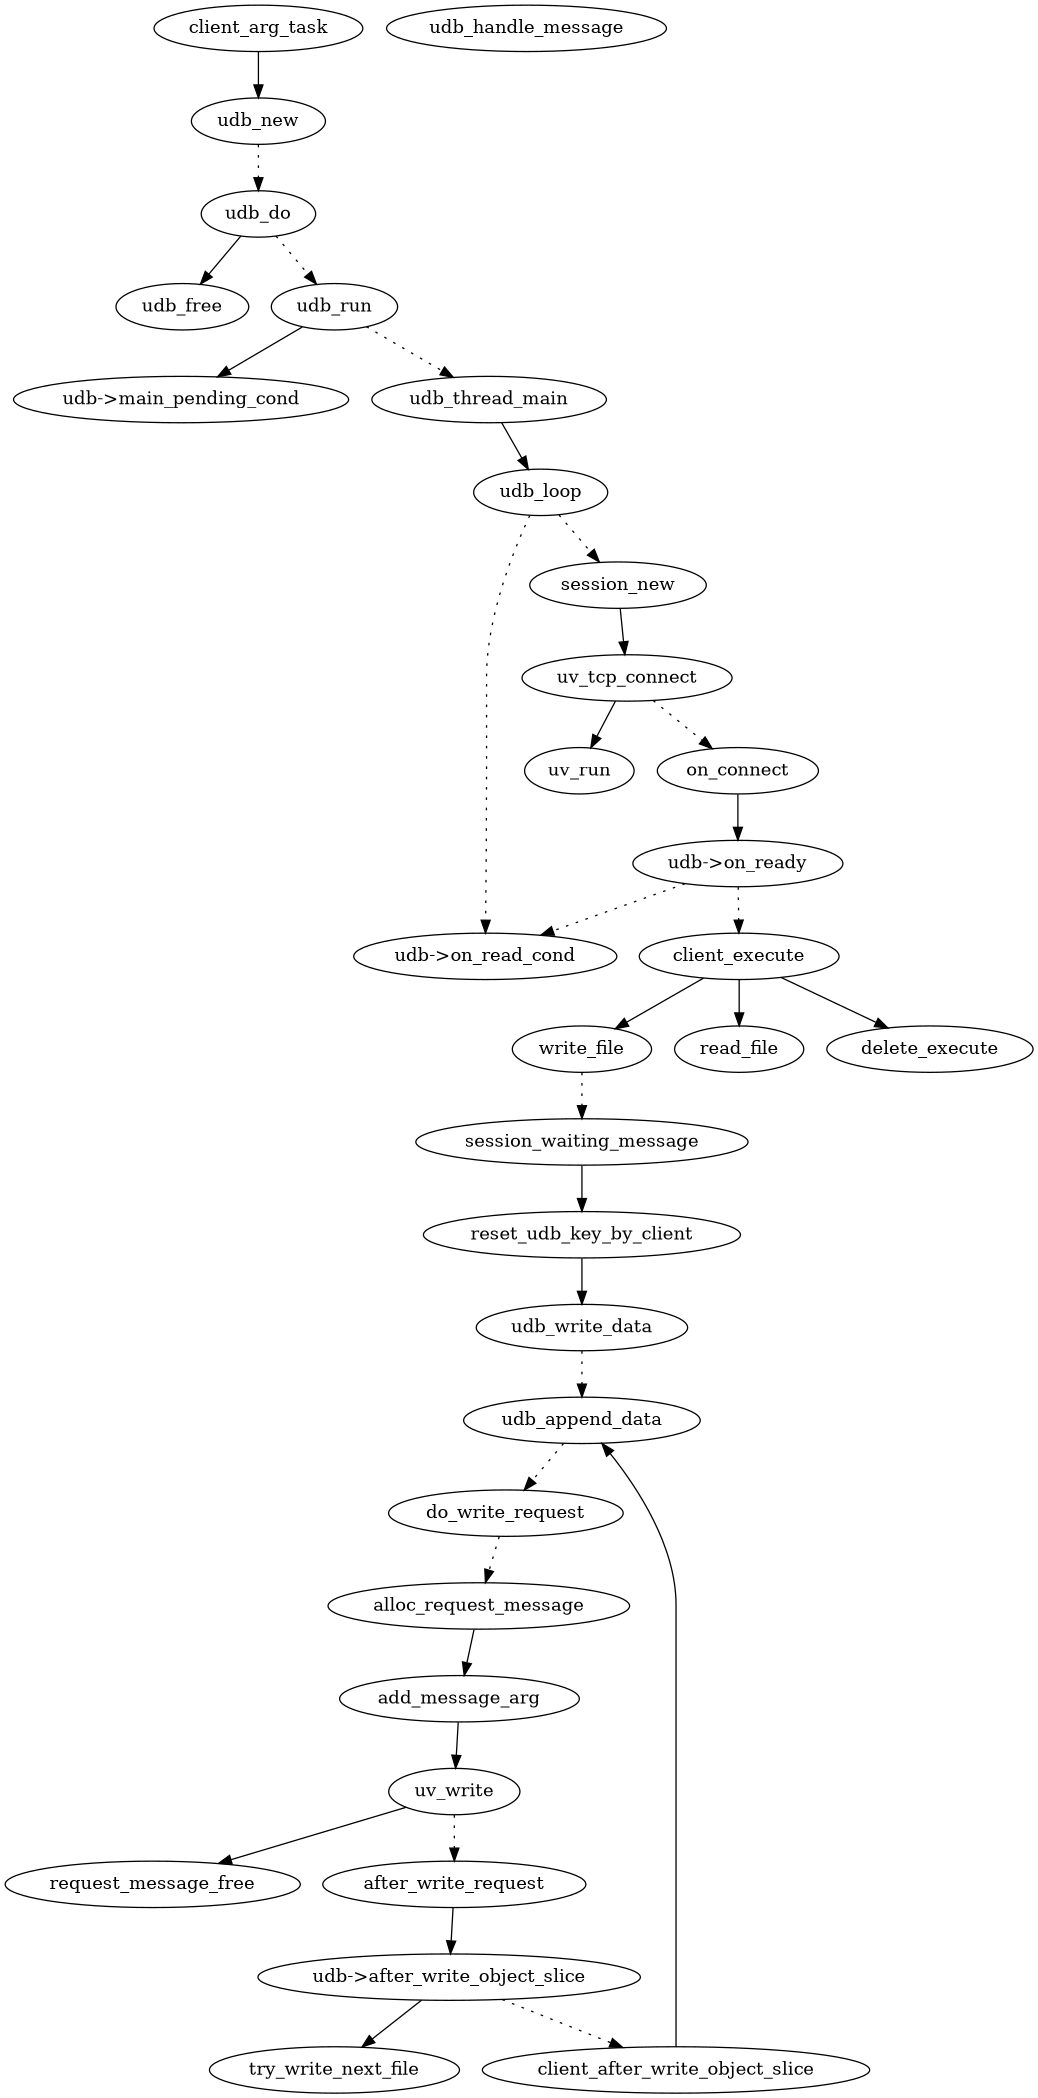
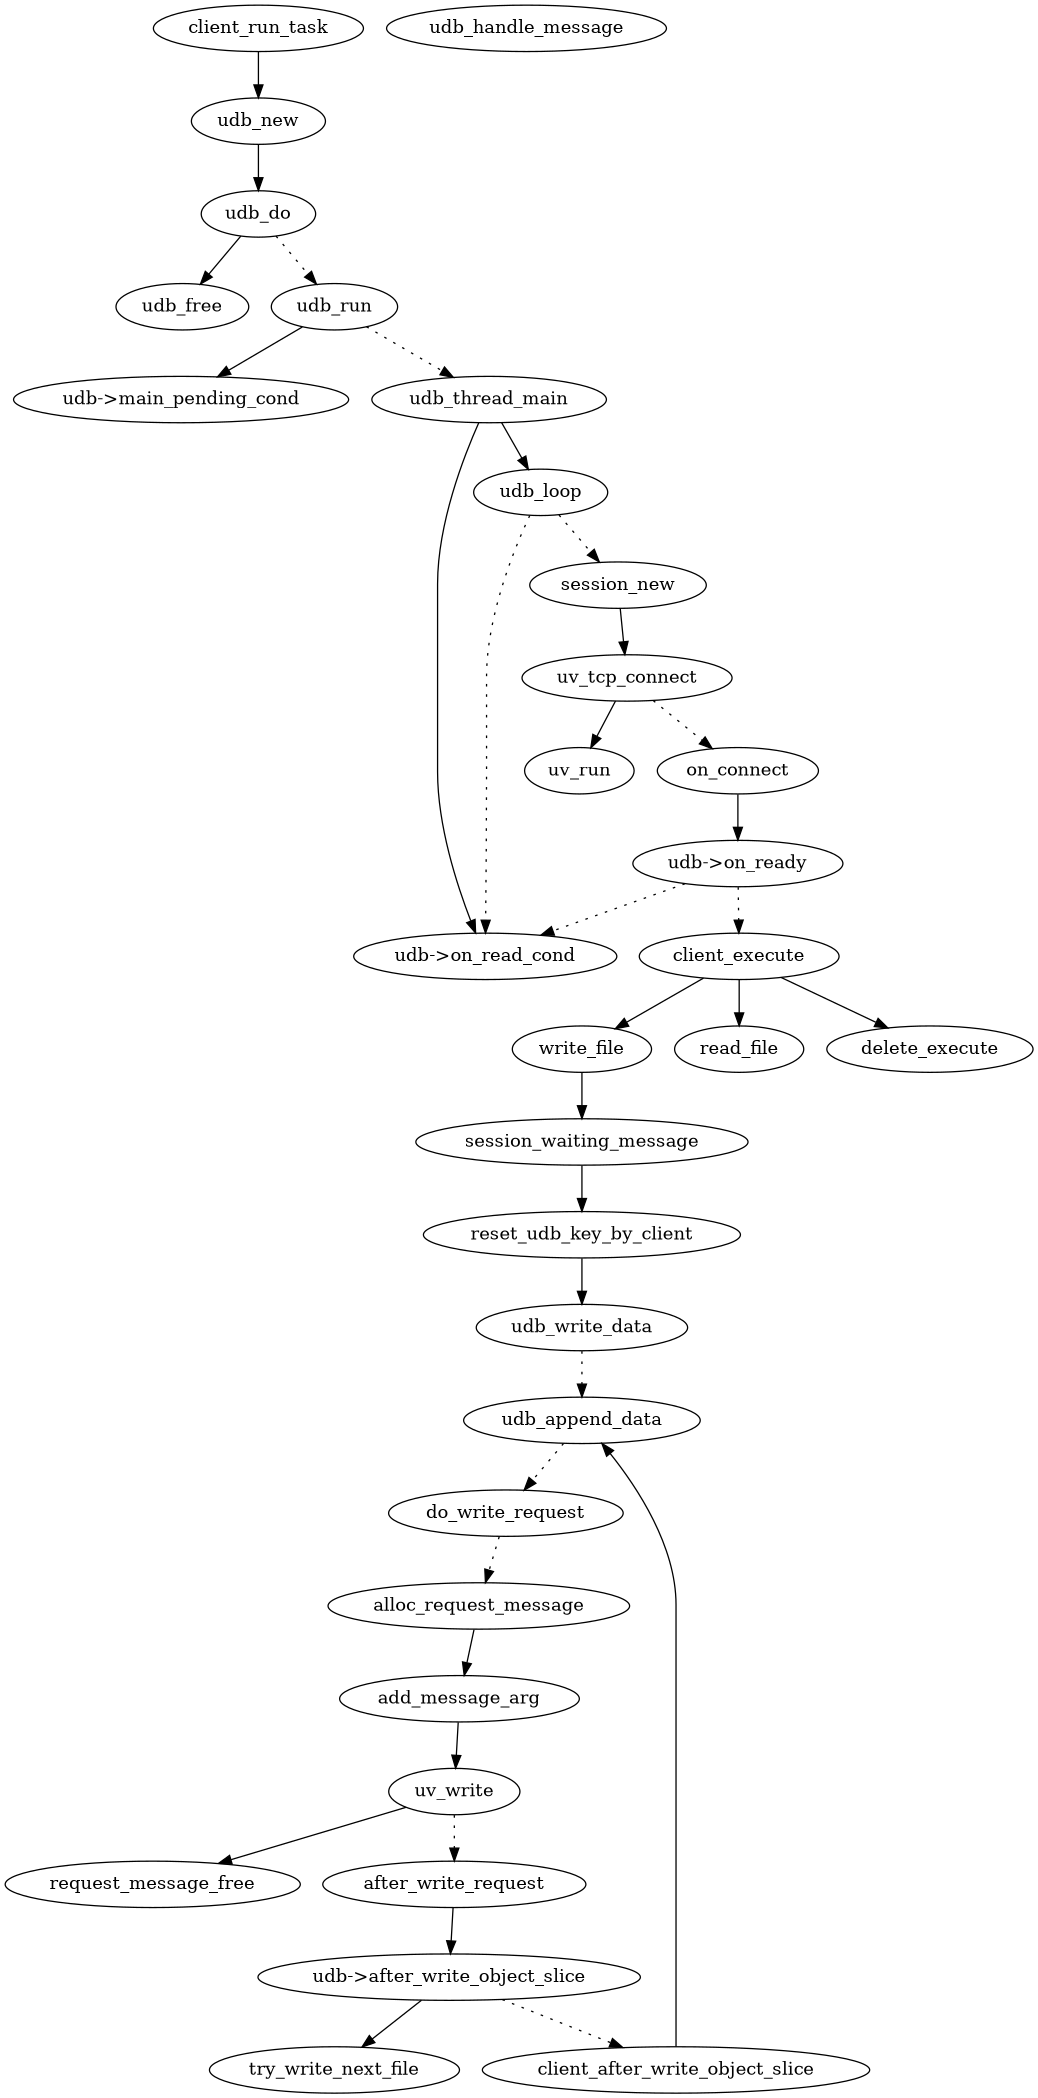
(258, 28) -> (258, 28)
(258, 161) -> (258, 161)
none -> (438, 671)
(582, 1089) -> (582, 1089)
